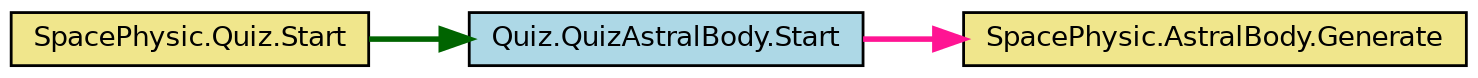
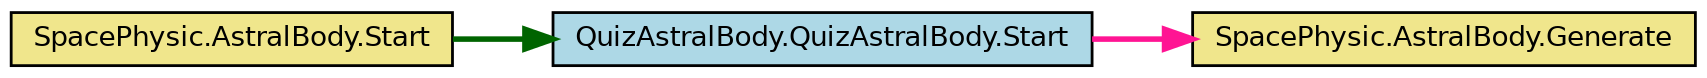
(190, 39) -> (232, 39)
(666, 39) -> (823, 39)
